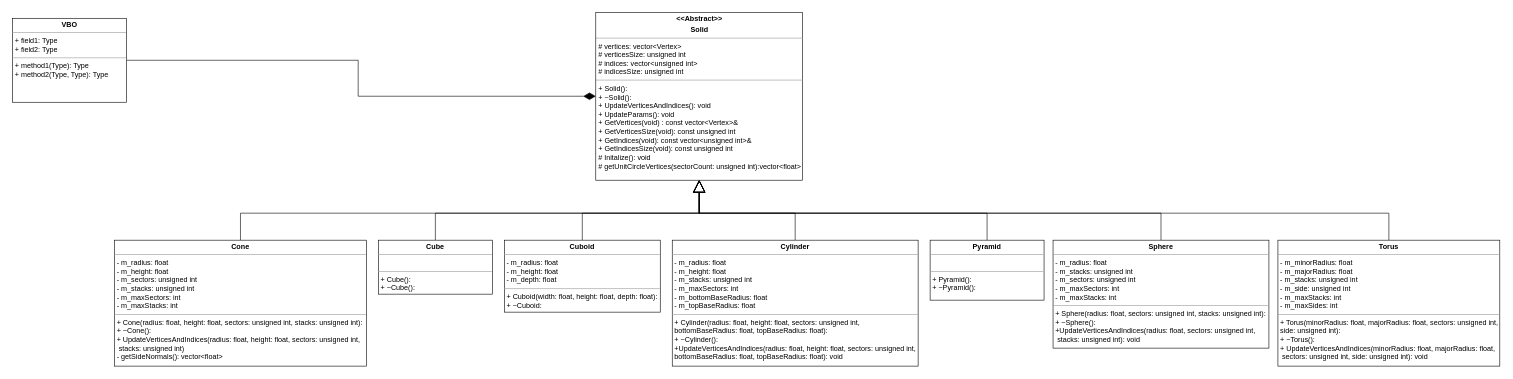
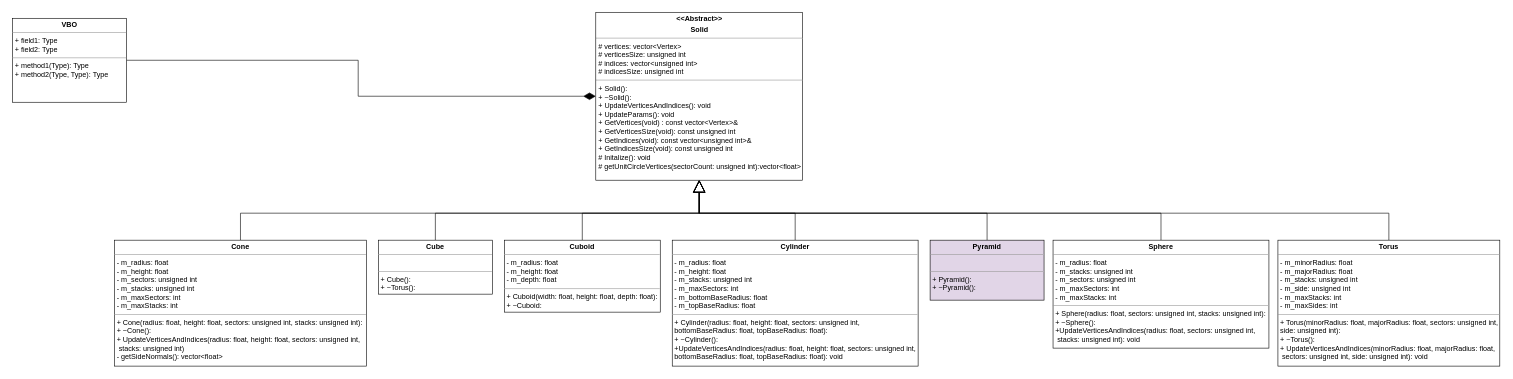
(397, 253) -> (399, 253)
(987, 270) -> (987, 270)
